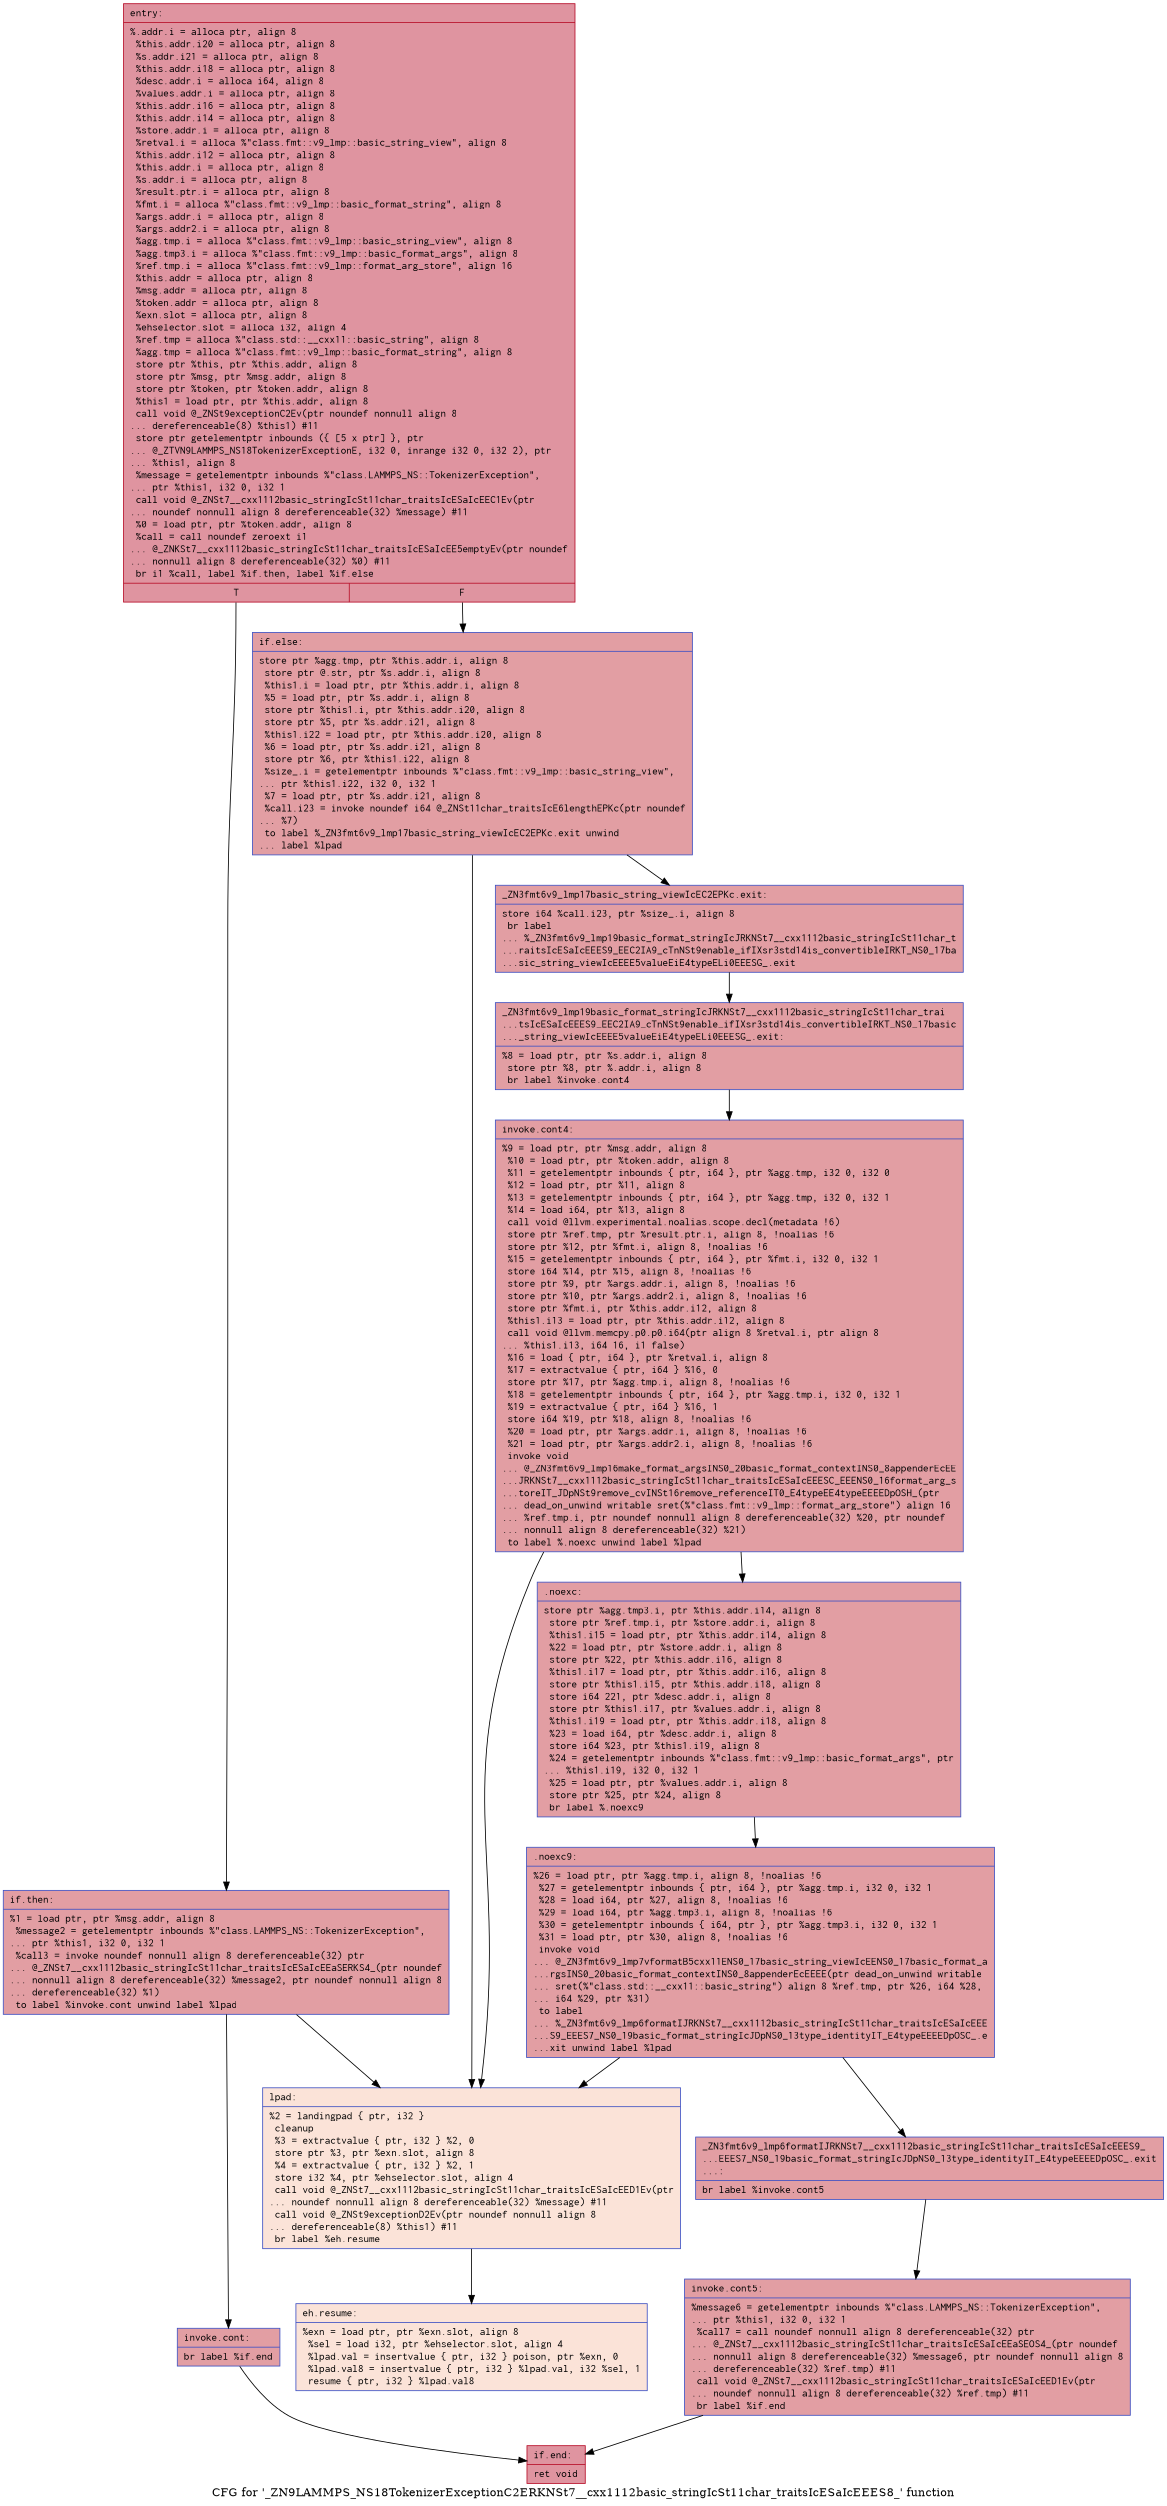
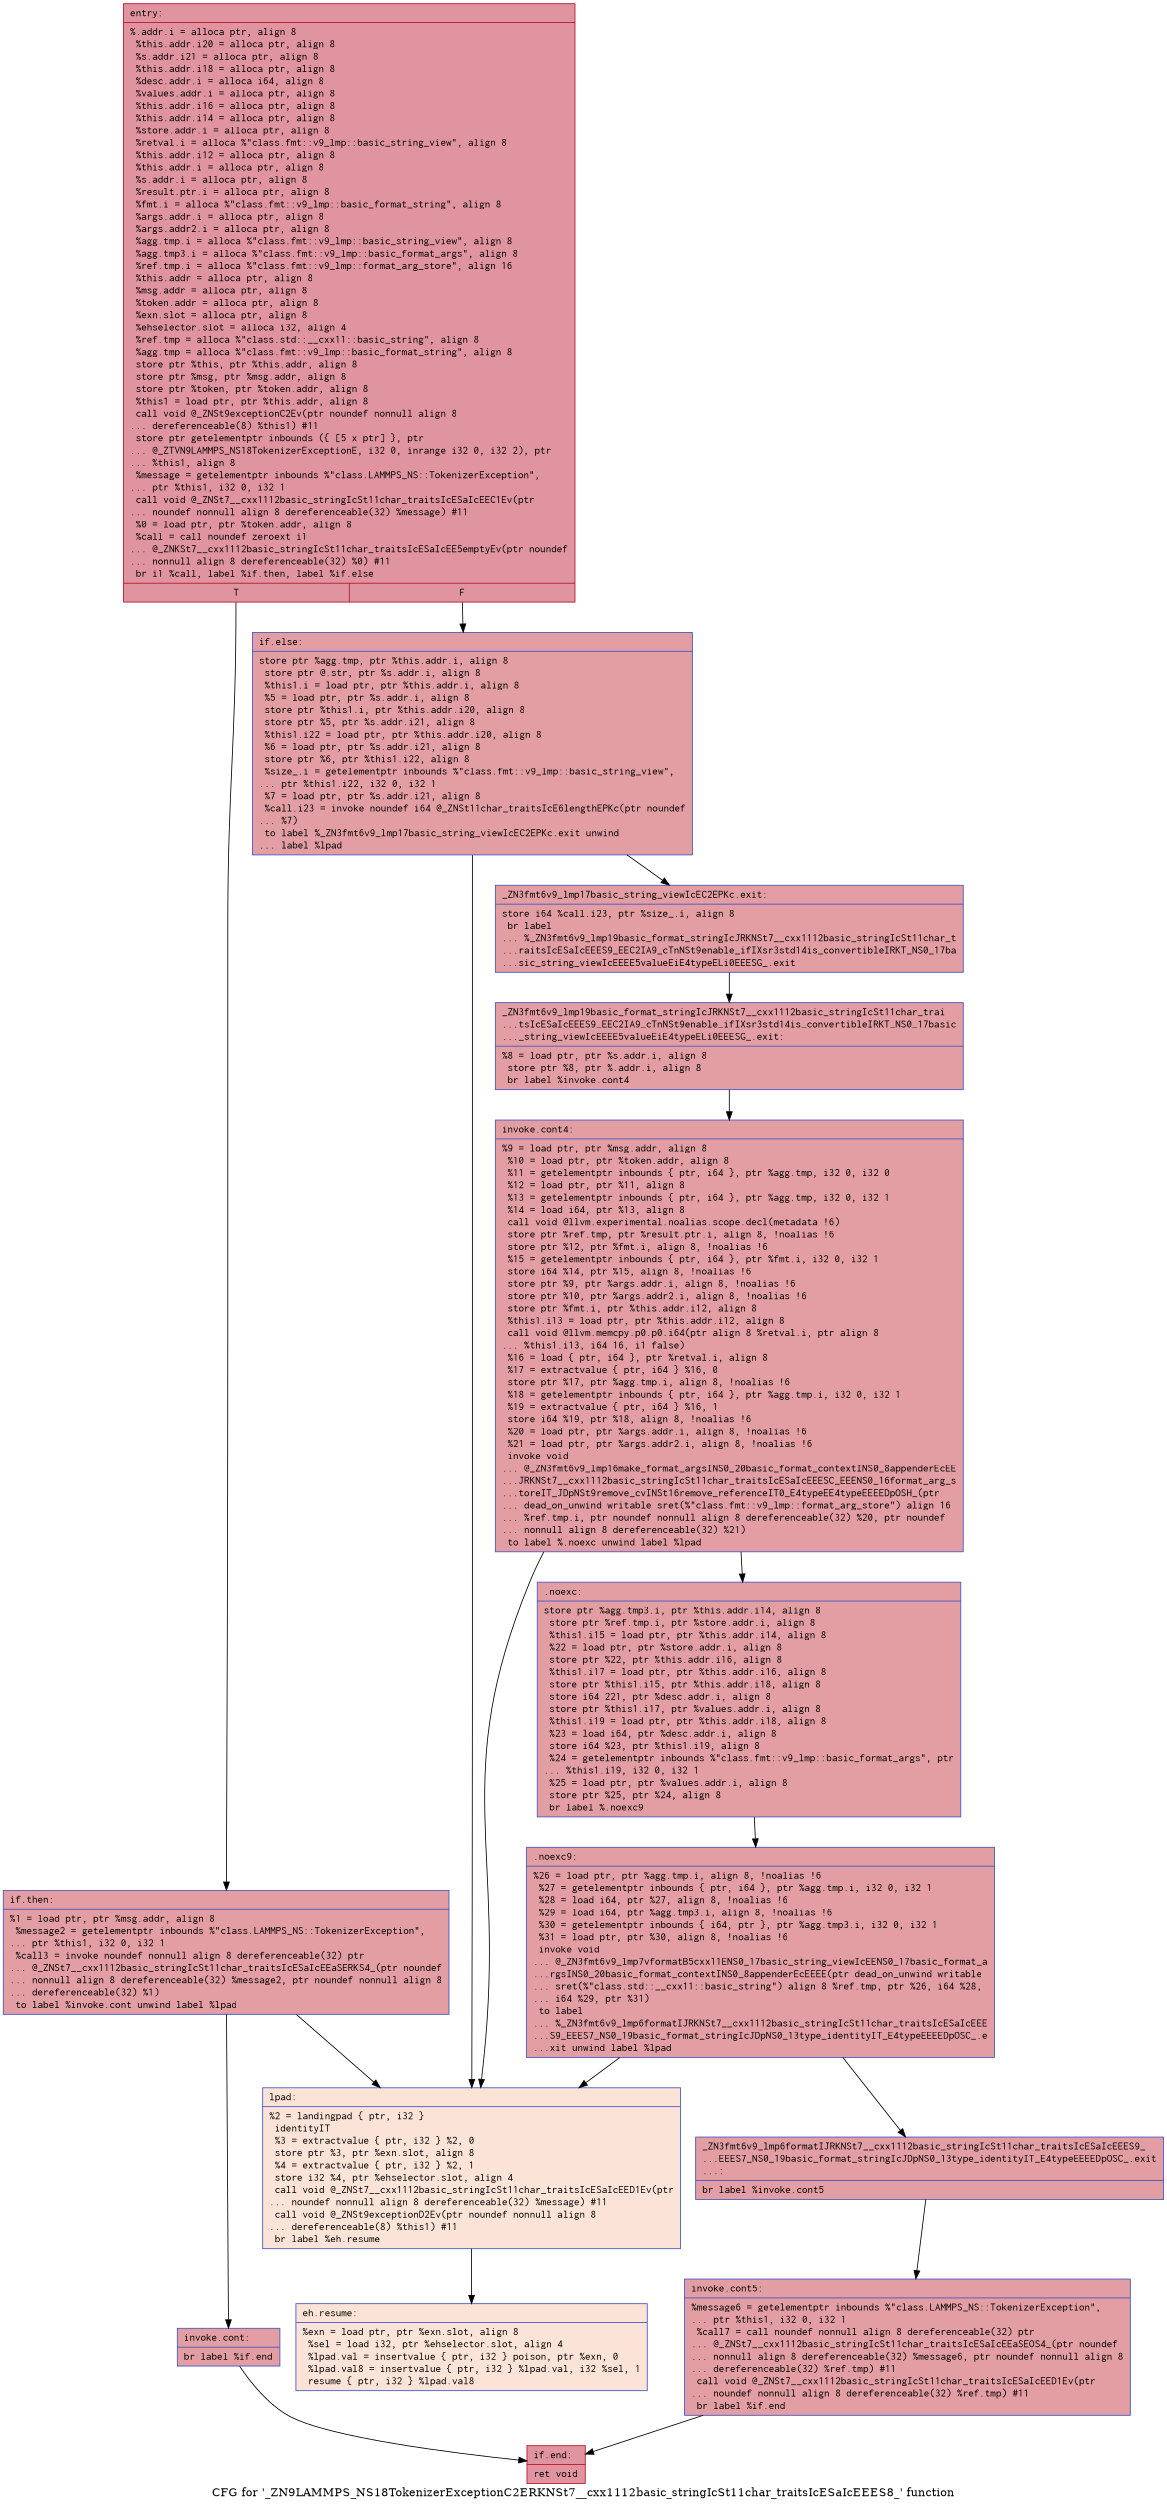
(292, 2128) -> (300, 2128)
